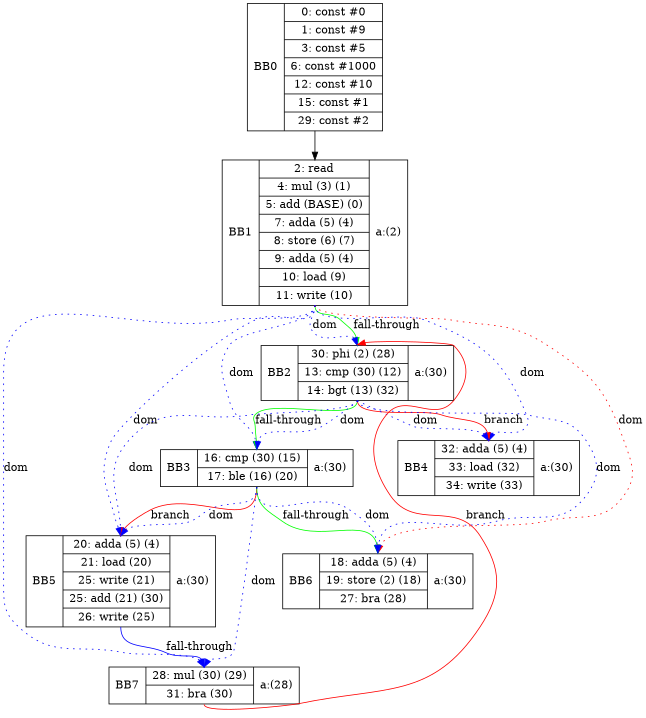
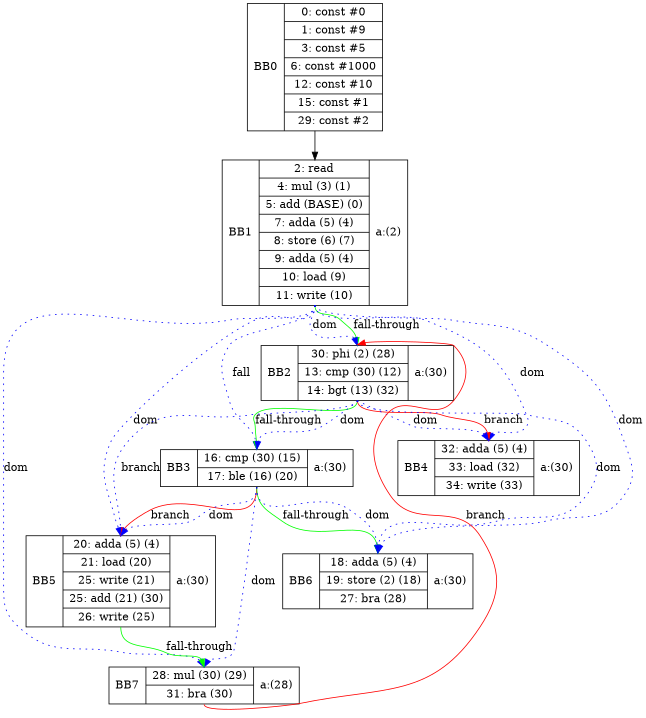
(241, 373) -> (241, 373)
(615, 417) -> (615, 417)
(141, 468) -> (141, 468)
(156, 649) -> (156, 649)
